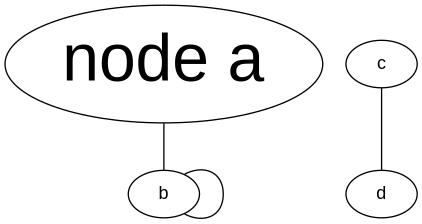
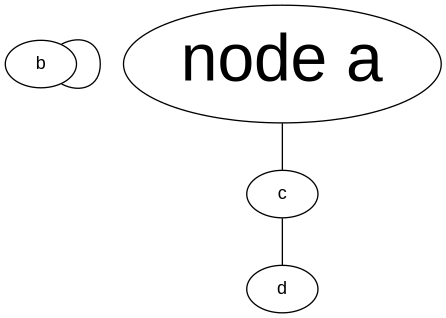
(164, 147) -> (282, 147)
